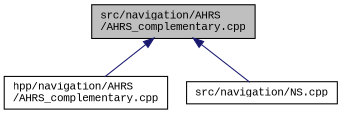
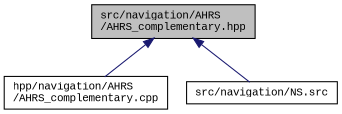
(173, 22) -> (173, 22)
(262, 93) -> (262, 93)
